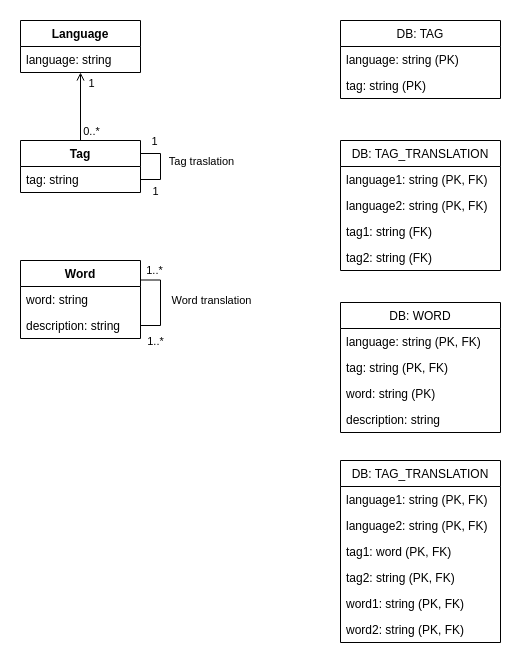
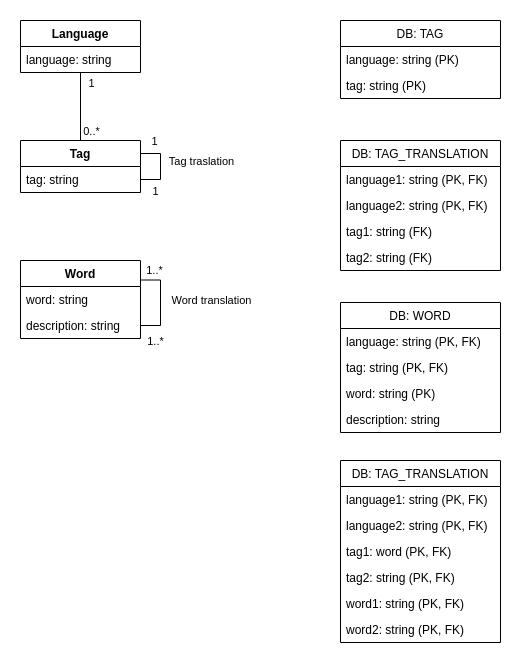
(81, 78) -> (81, 78)
